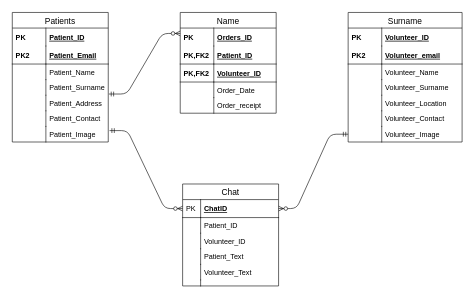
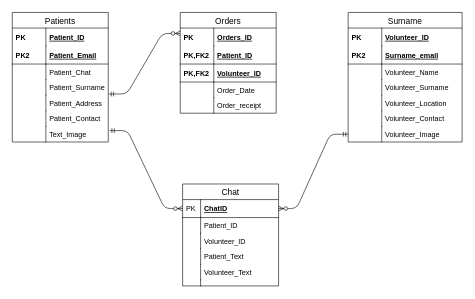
(228, 21) -> (228, 21)
(413, 55) -> (410, 55)
(72, 72) -> (72, 72)
(74, 134) -> (69, 134)
